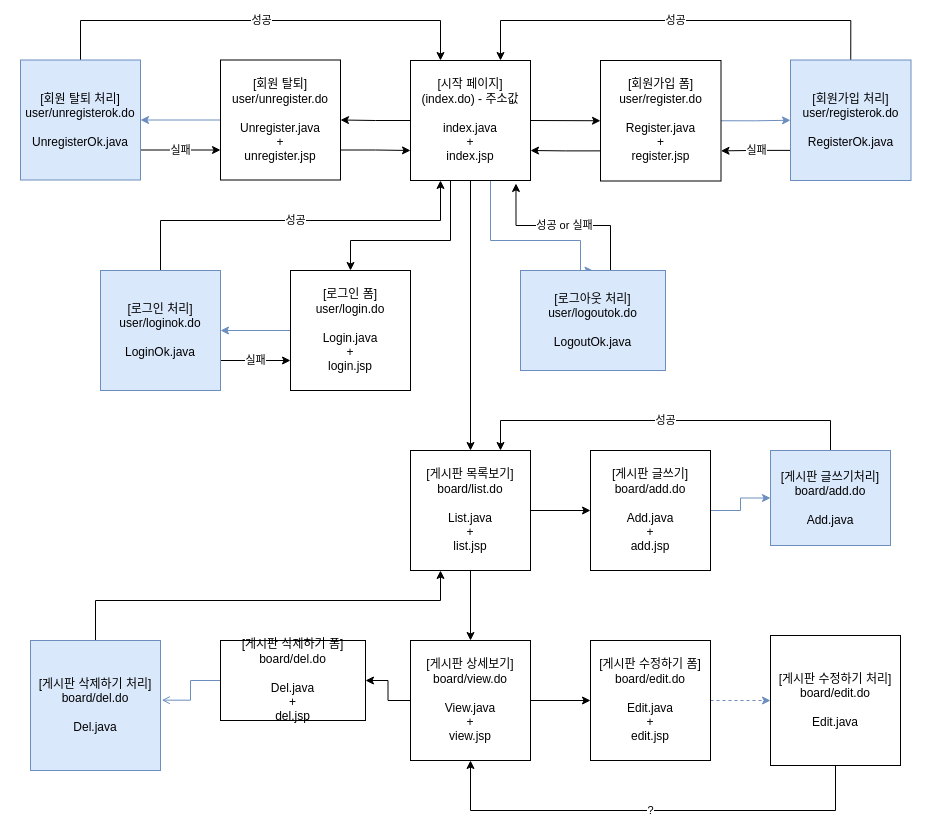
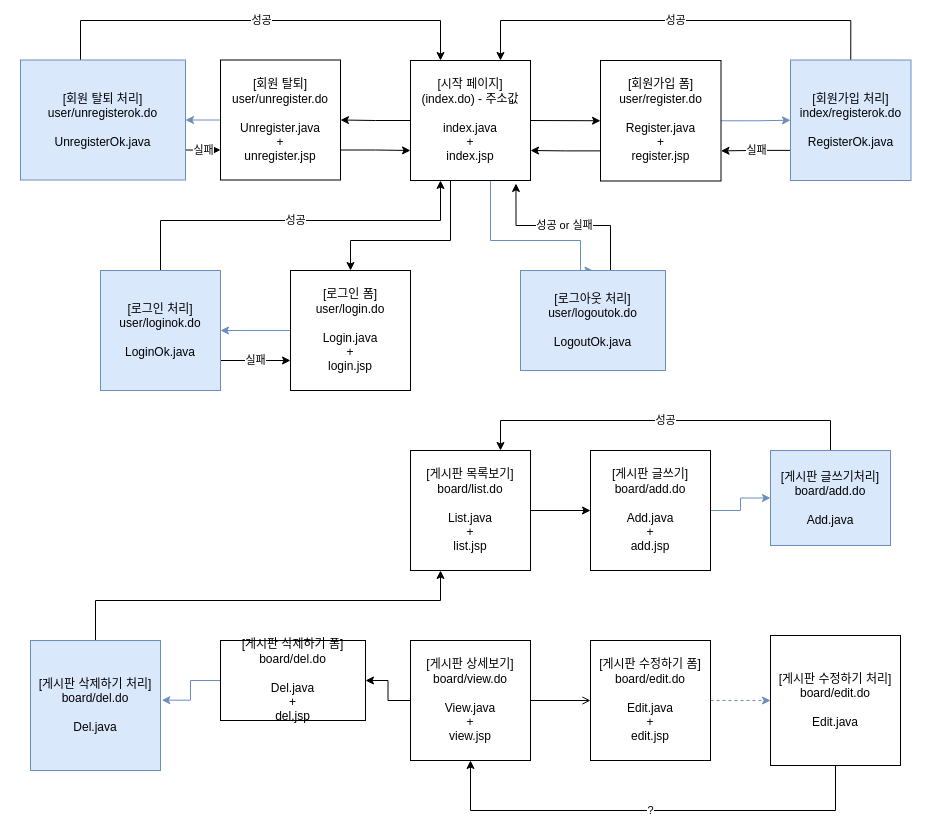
(81, 120) -> (103, 120)
(851, 121) -> (851, 121)
(471, 312) -> none
(471, 602) -> none
(168, 700) -> (170, 700)
(582, 701) -> (584, 701)
